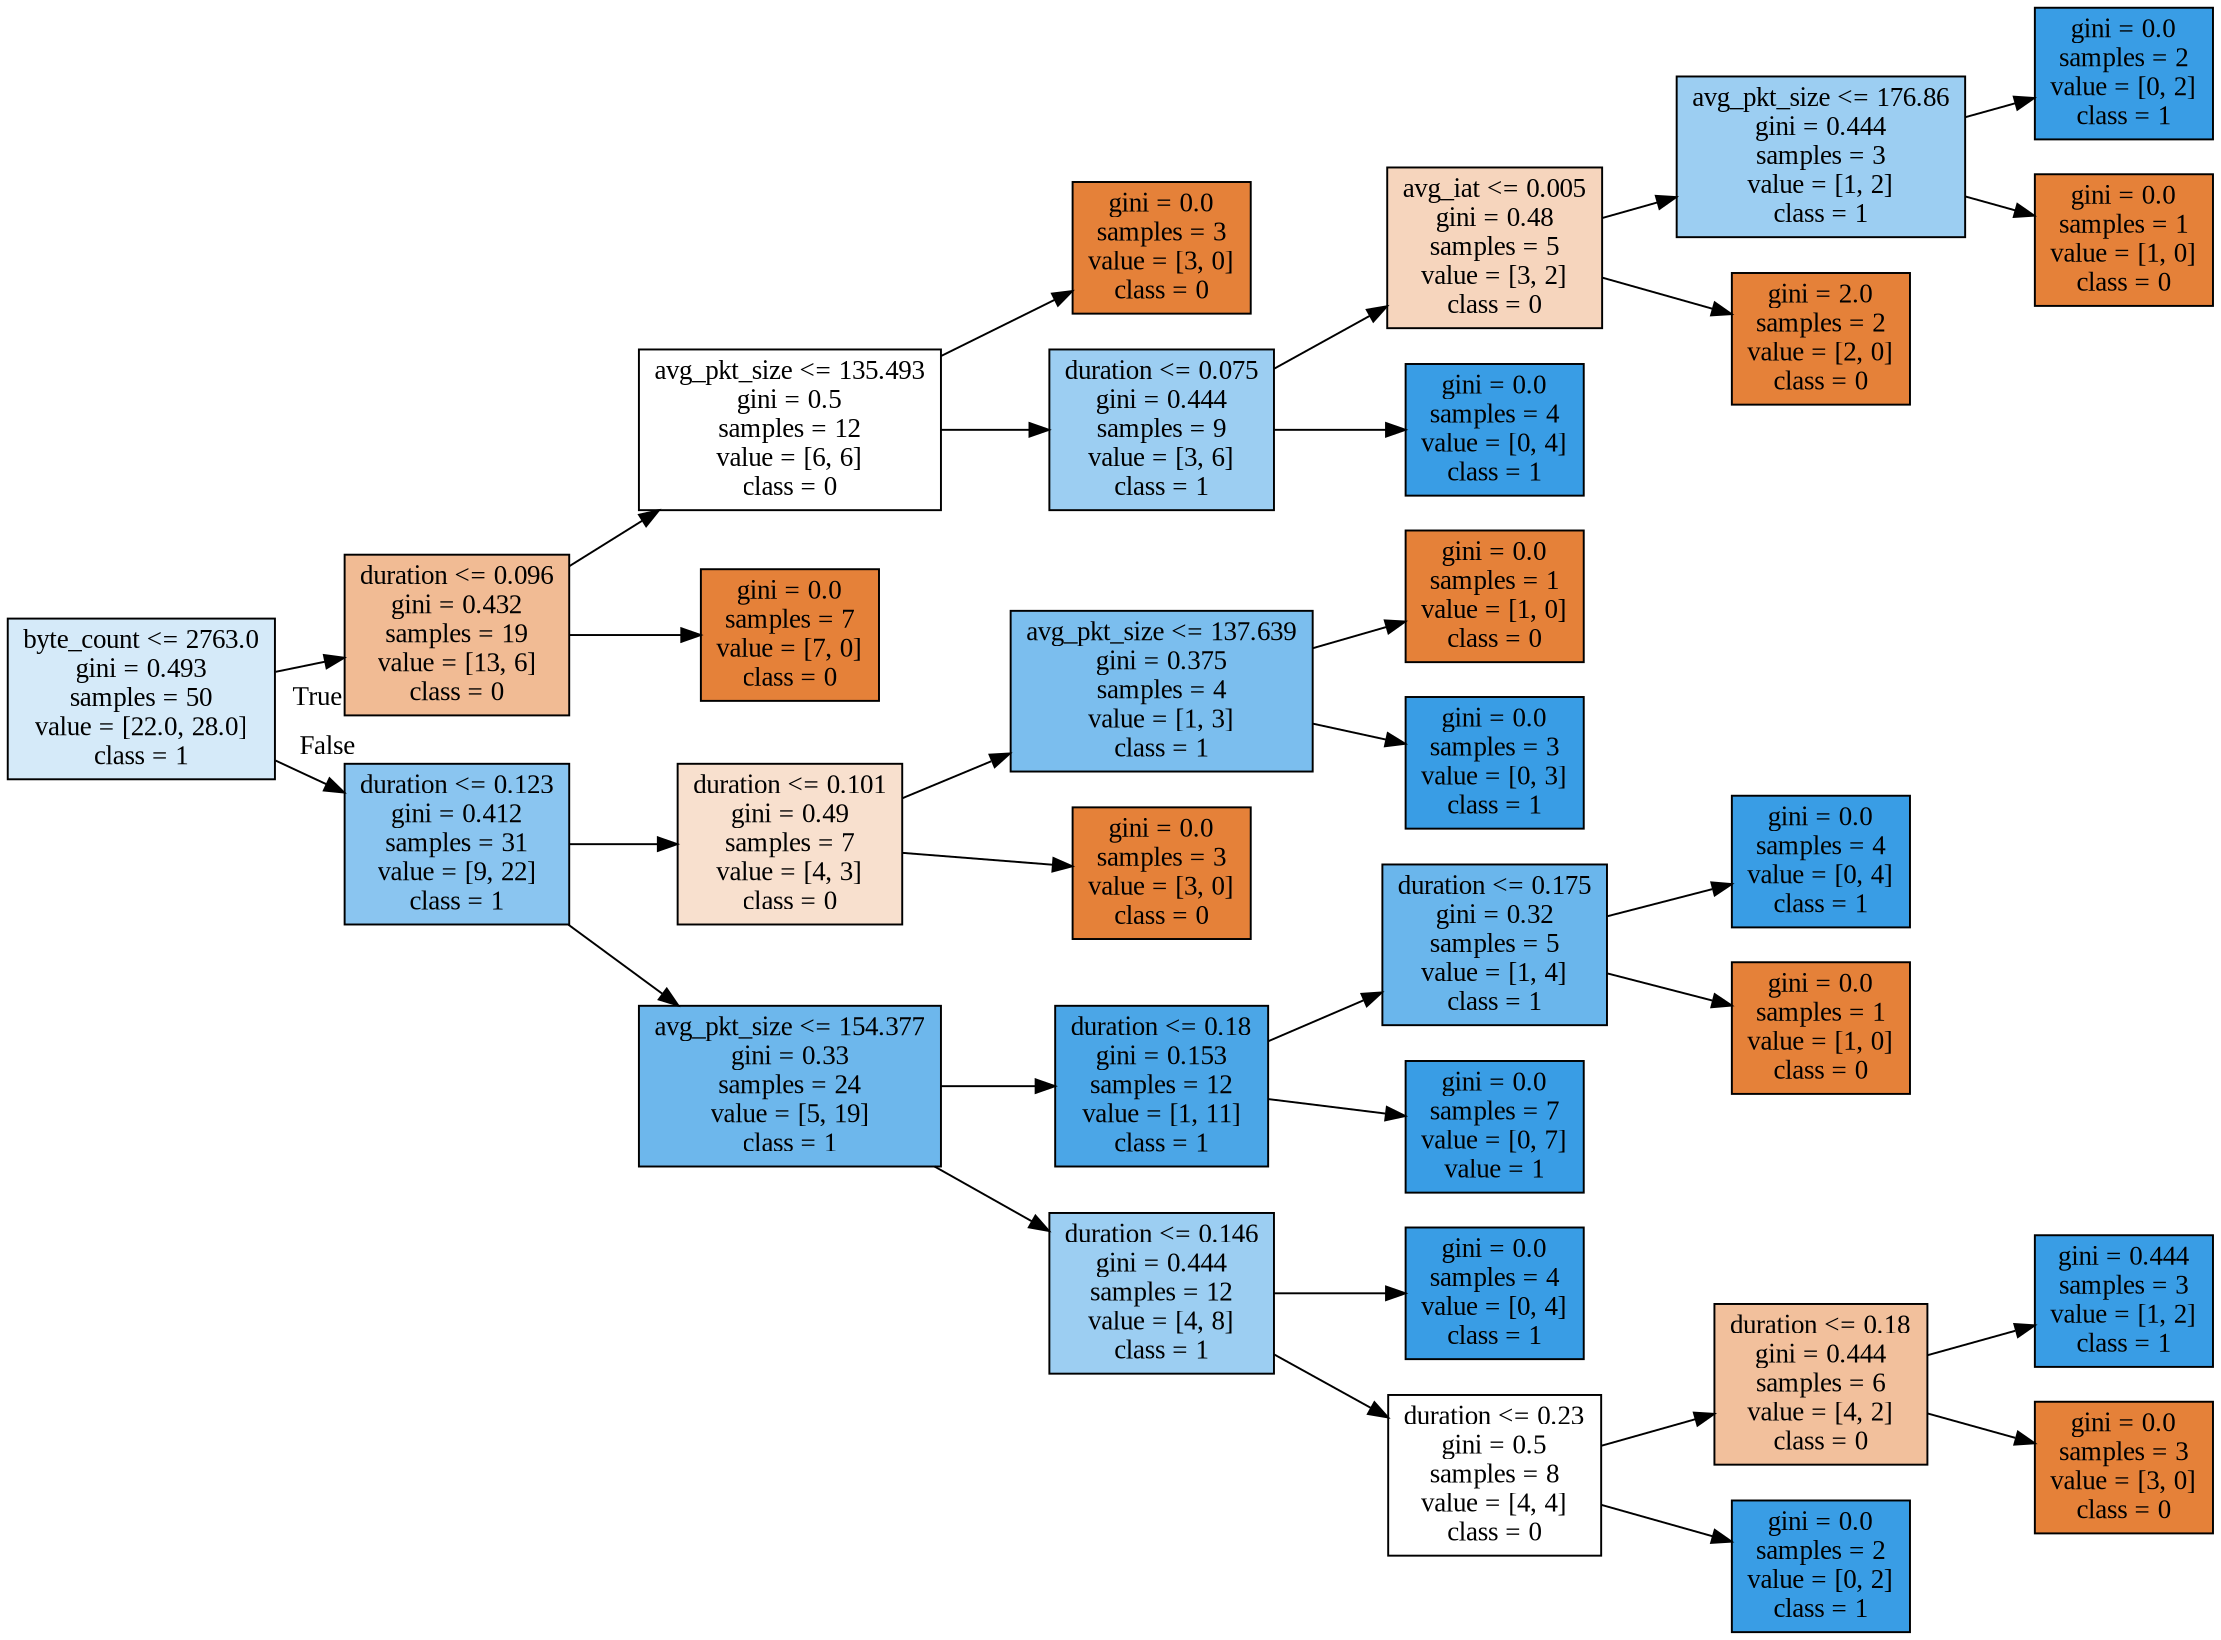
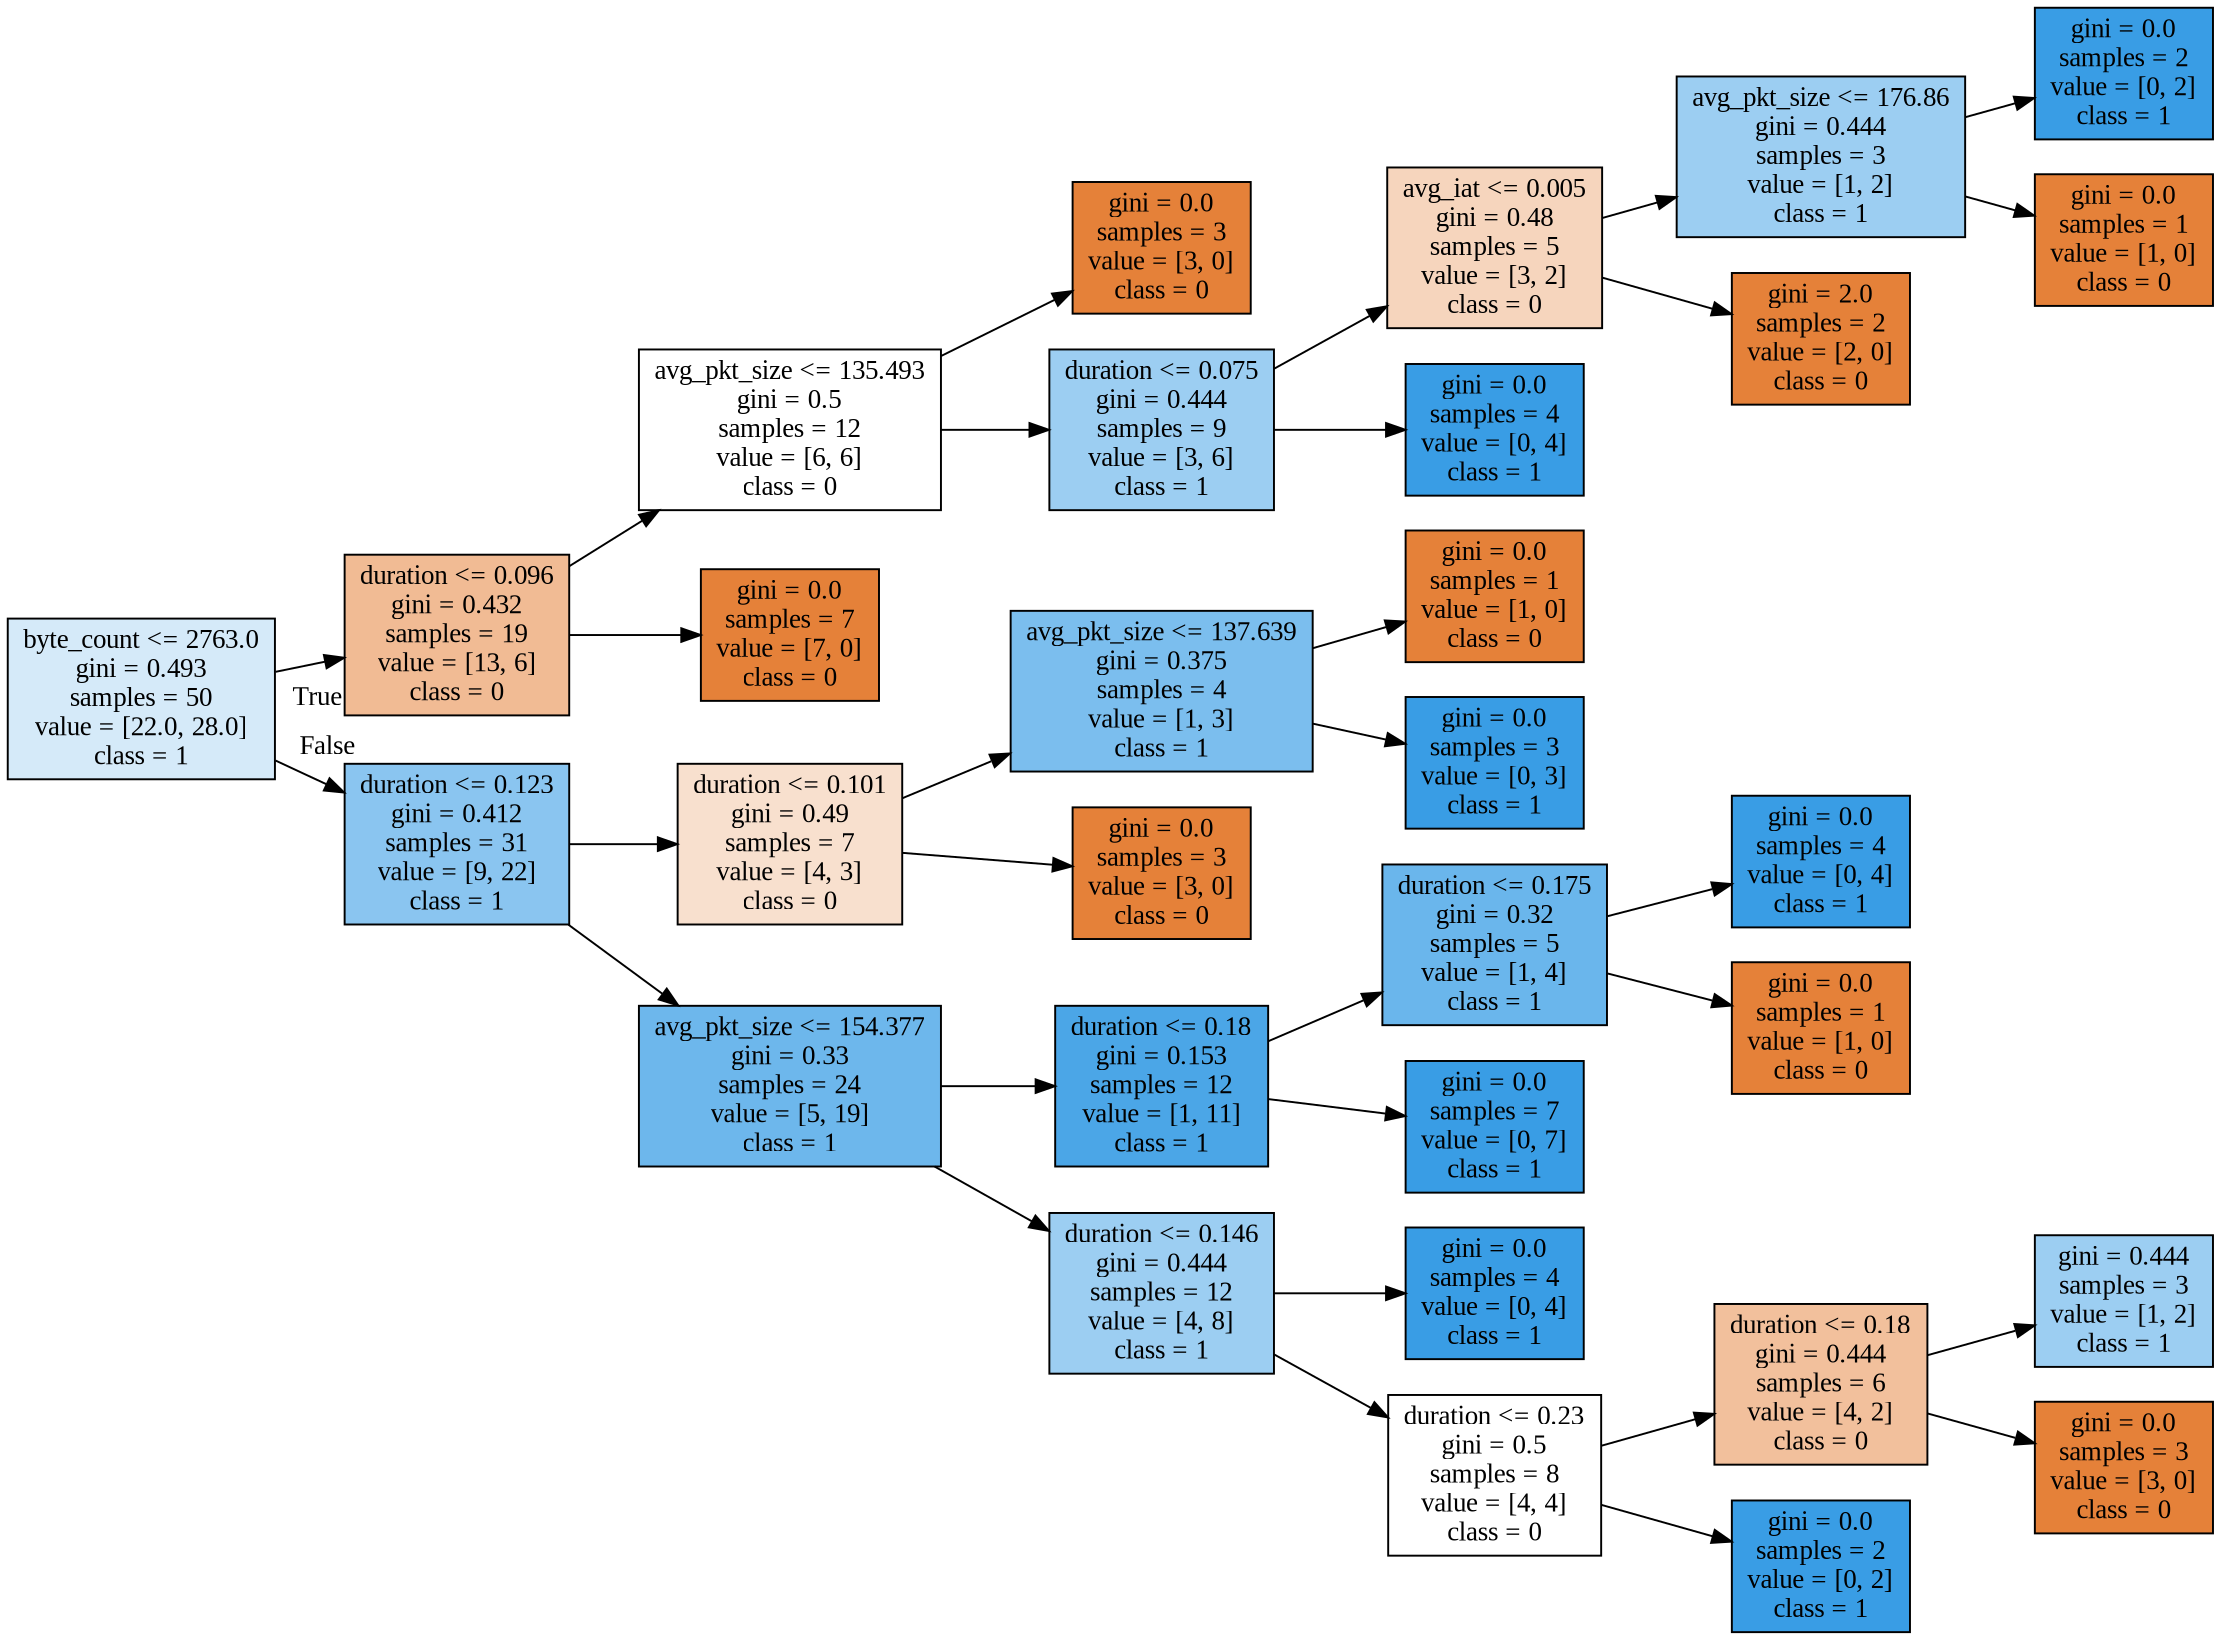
(1495, 1127) -> (1495, 1127)
(2124, 1301) -> (2124, 1301)
